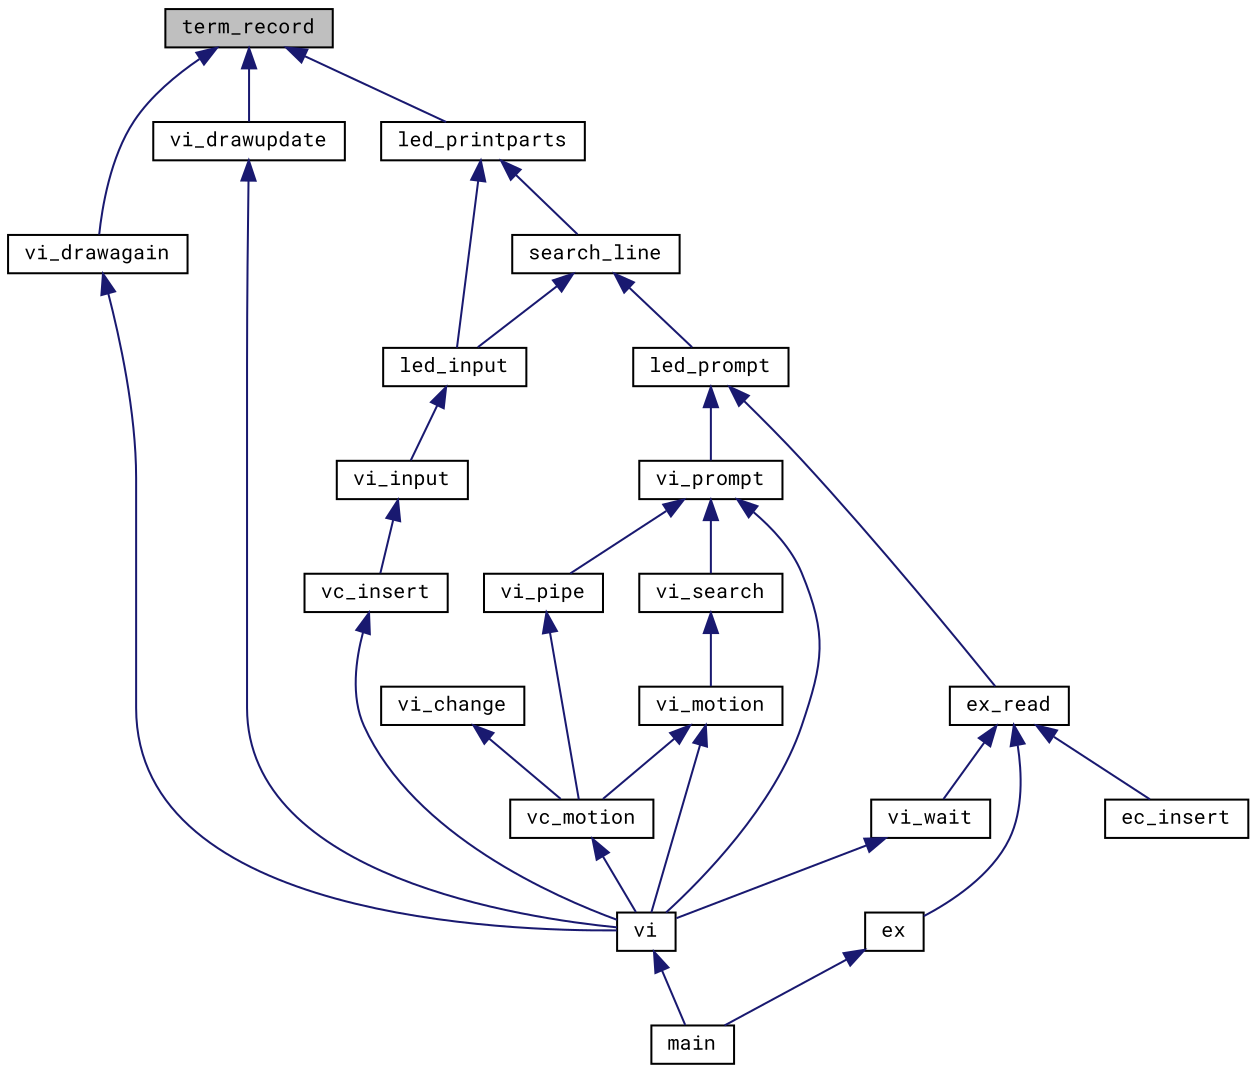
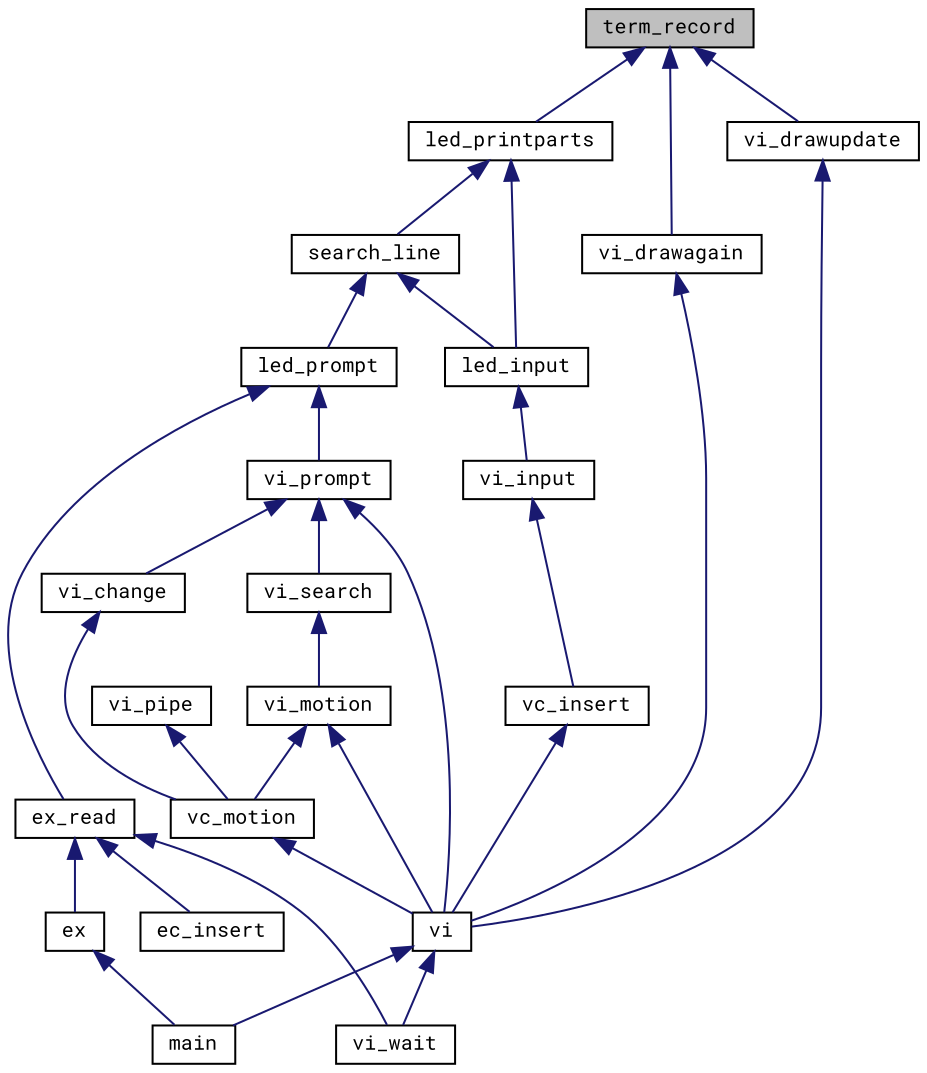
(618, 542) -> (207, 541)
(771, 882) -> (415, 998)
